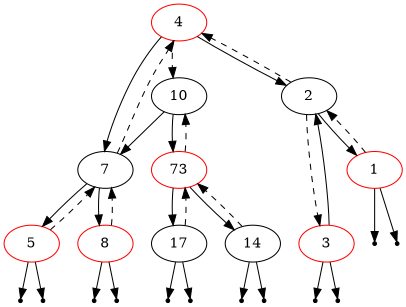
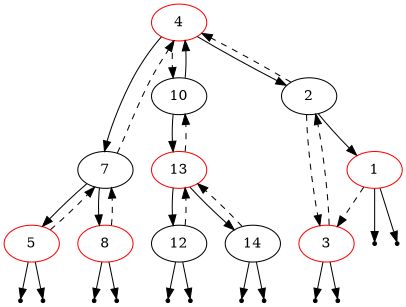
(146, 129) -> (186, 64)
(350, 135) -> (354, 202)
(179, 170) -> (179, 170)
(325, 175) -> (325, 175)
(179, 244) -> (179, 244)
